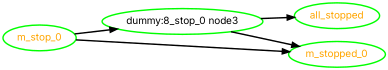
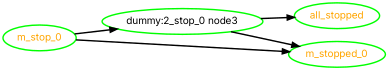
(182, 21) -> (182, 21)
